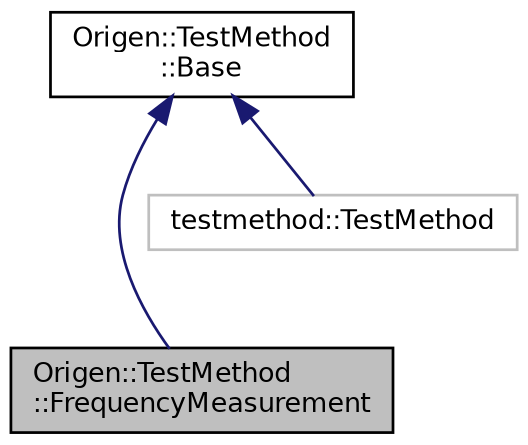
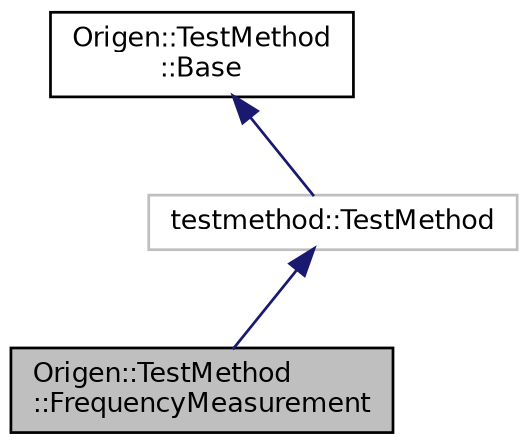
(120, 236) -> (265, 310)
